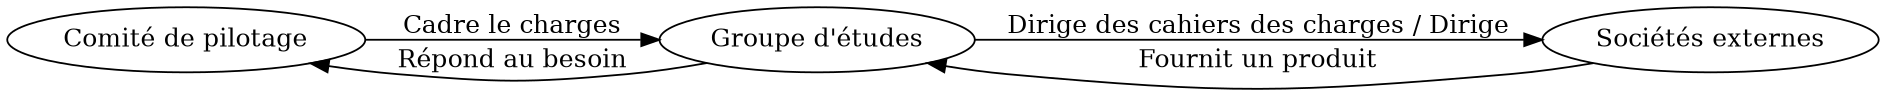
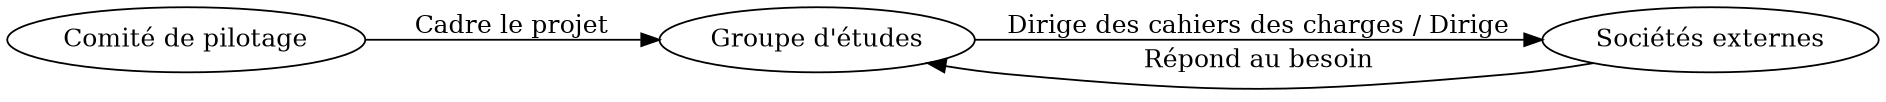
(512, 26) -> (512, 26)
(1259, 61) -> (1259, 61)
(518, 81) -> none
